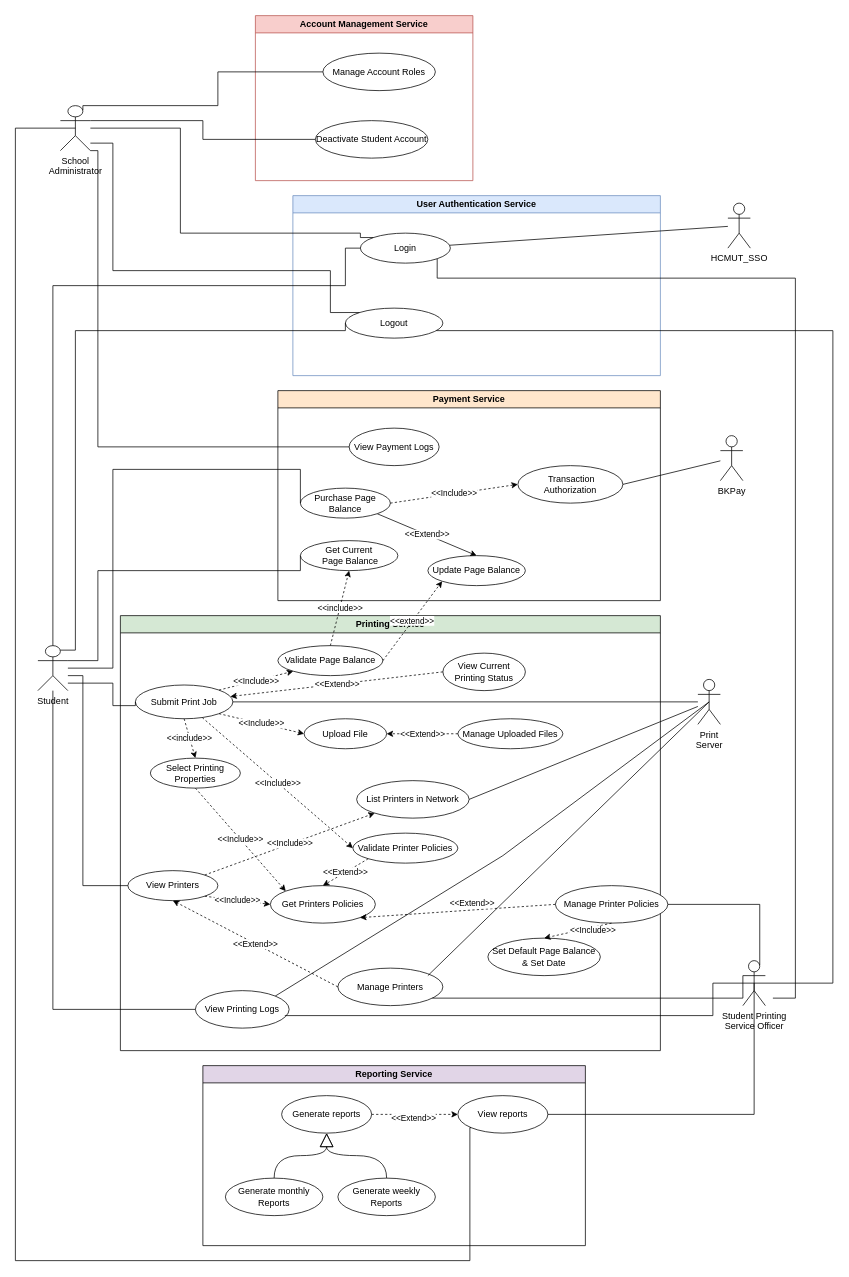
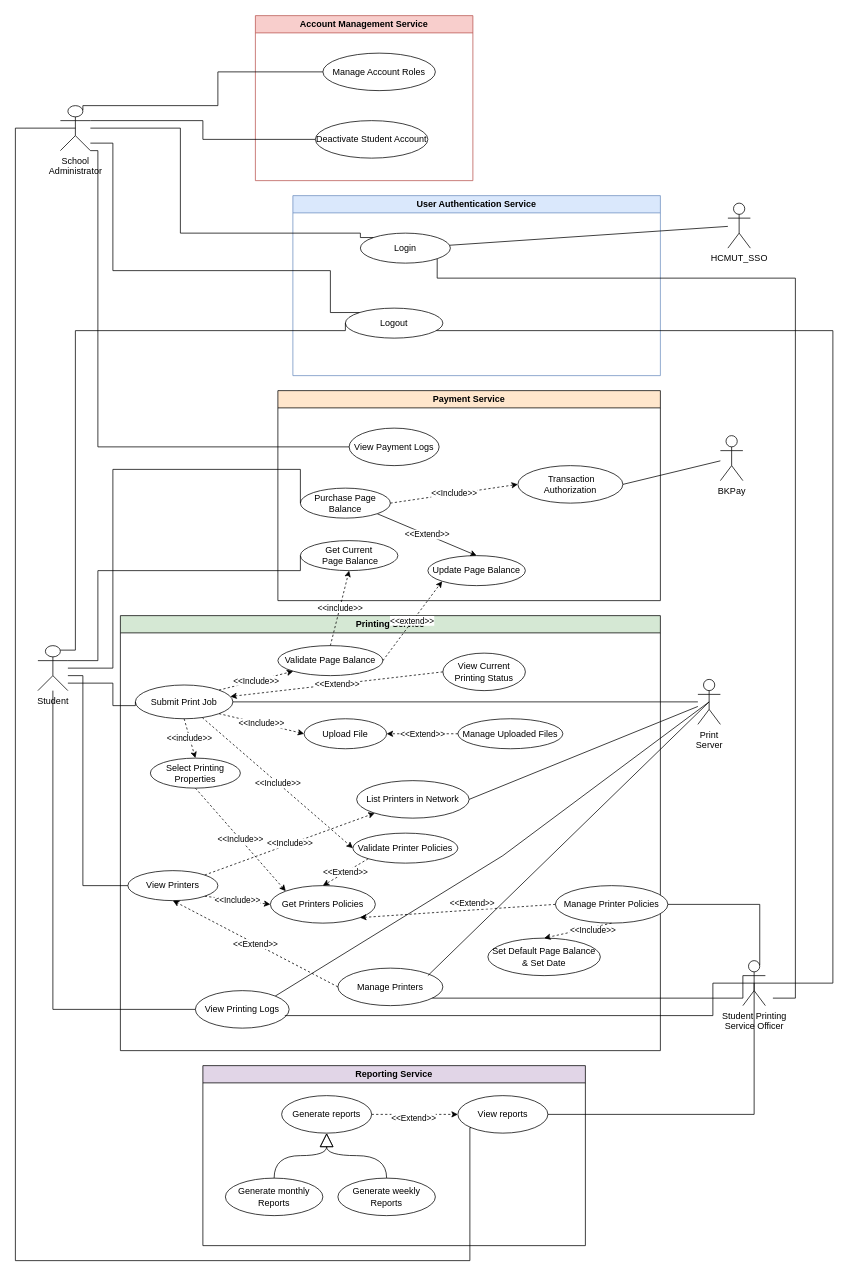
(53, 293) -> none
